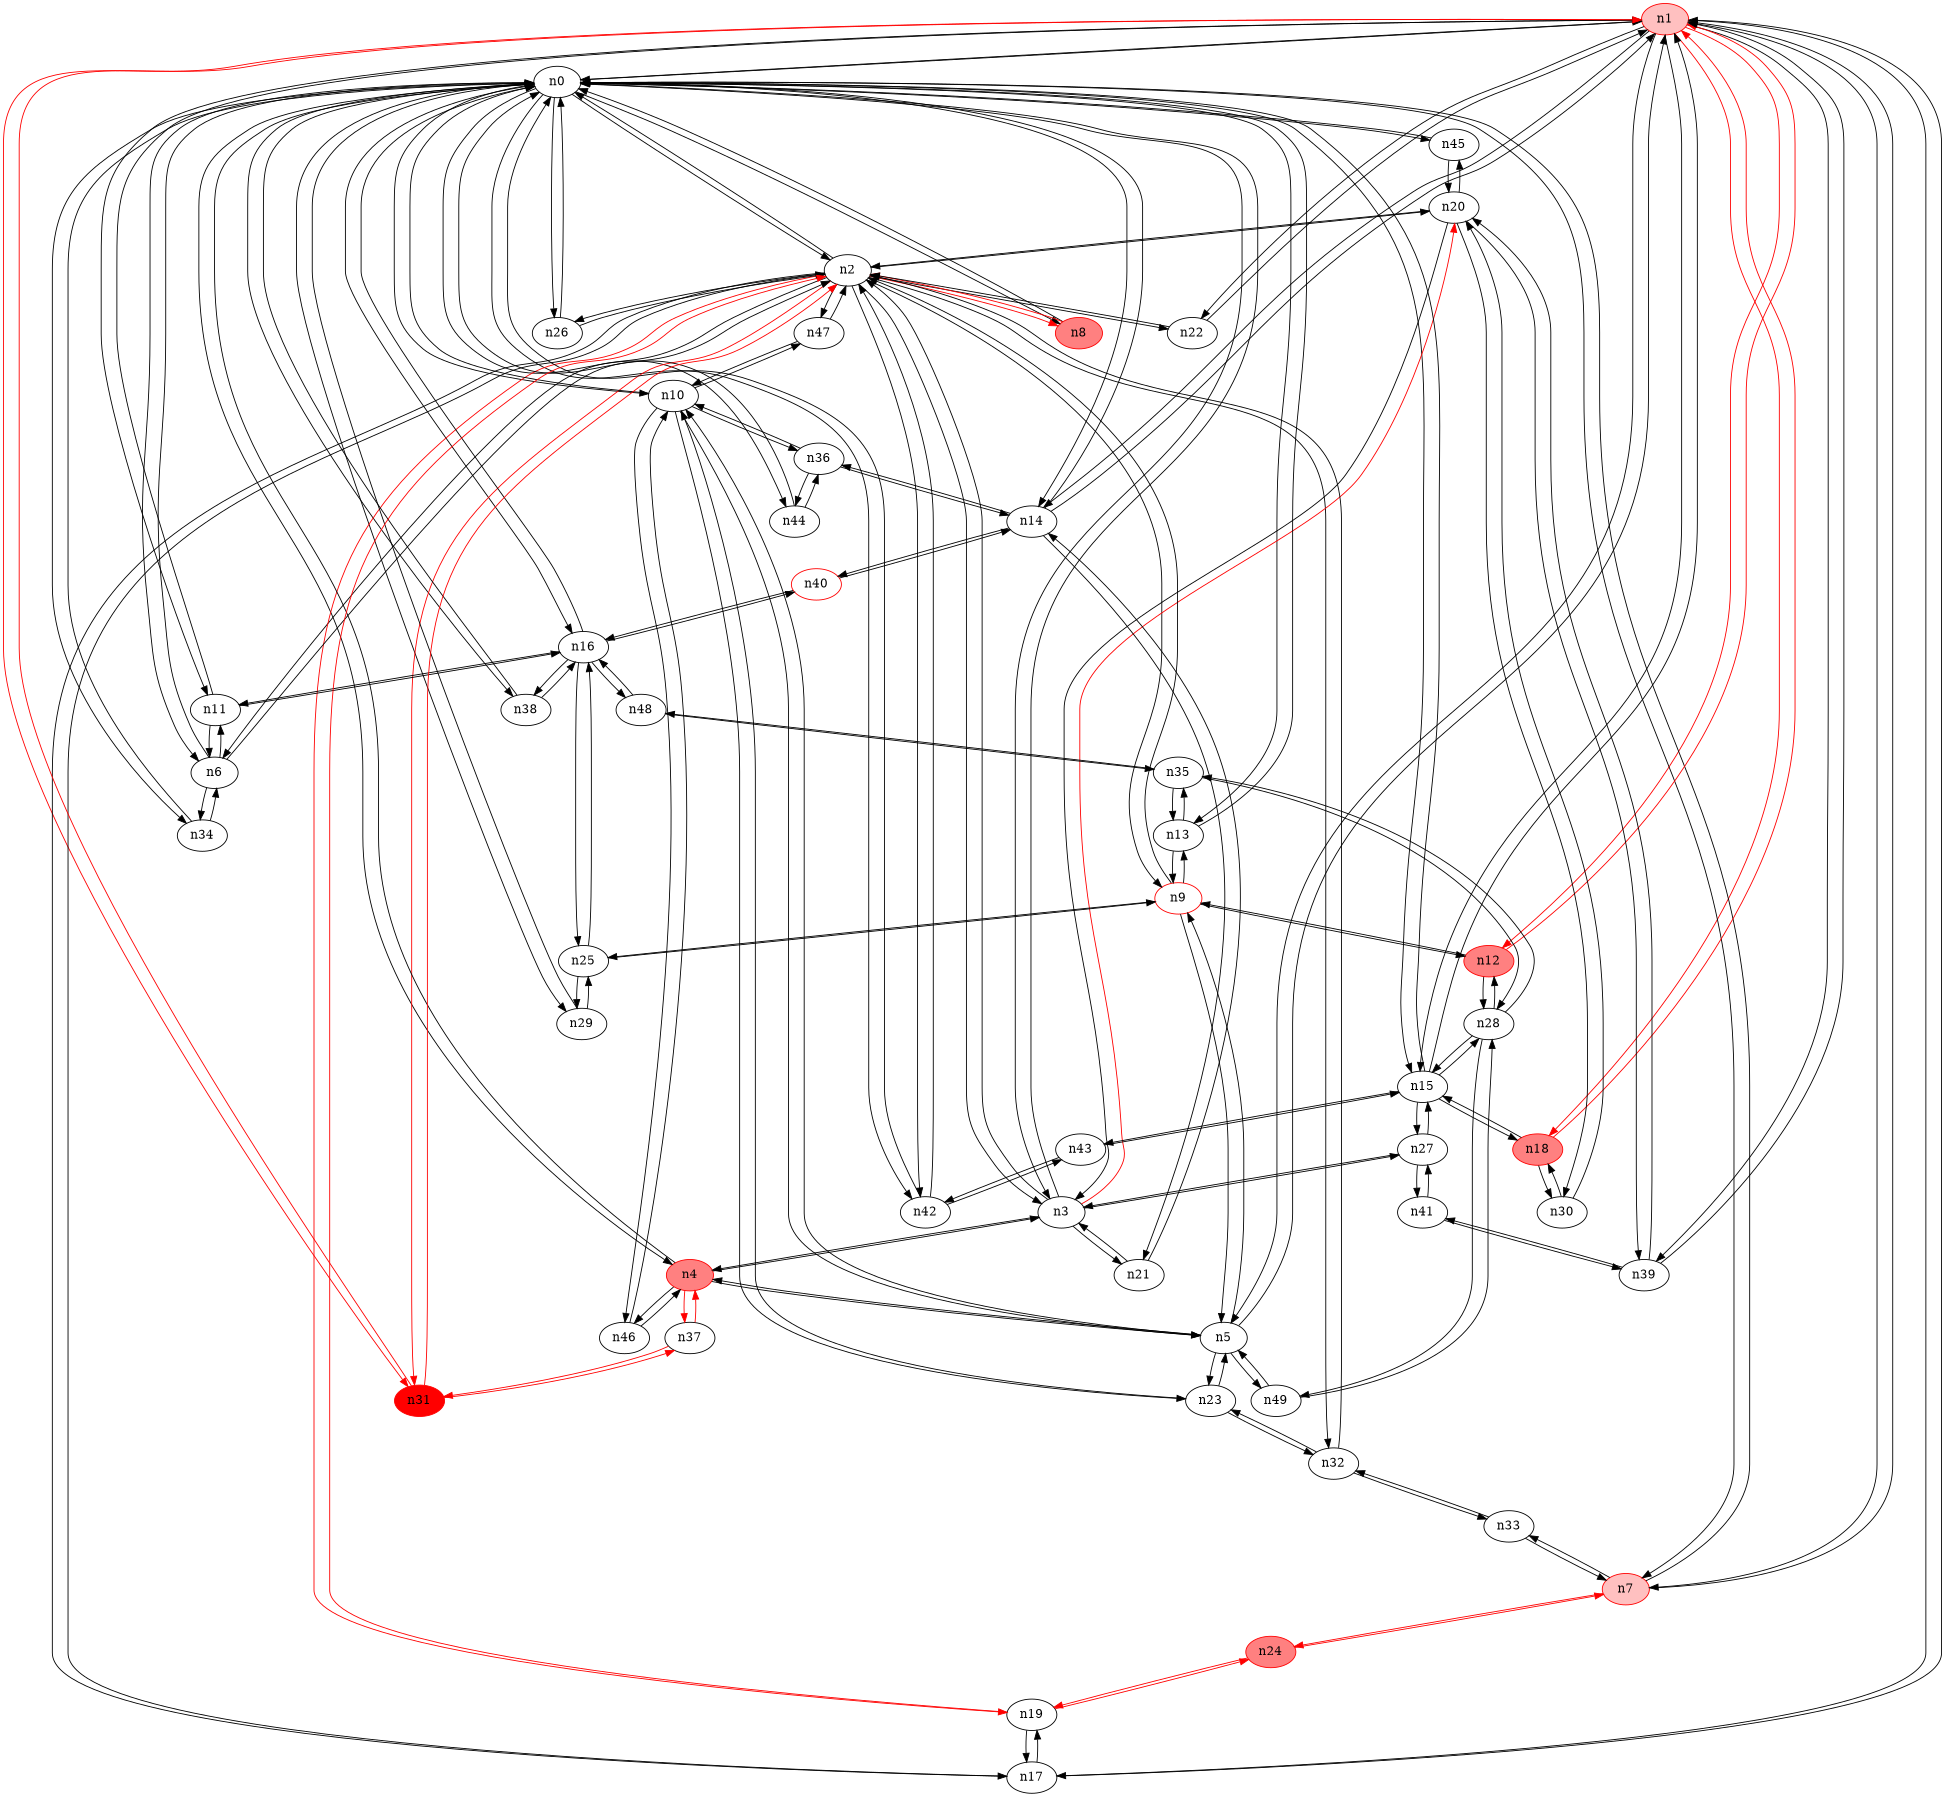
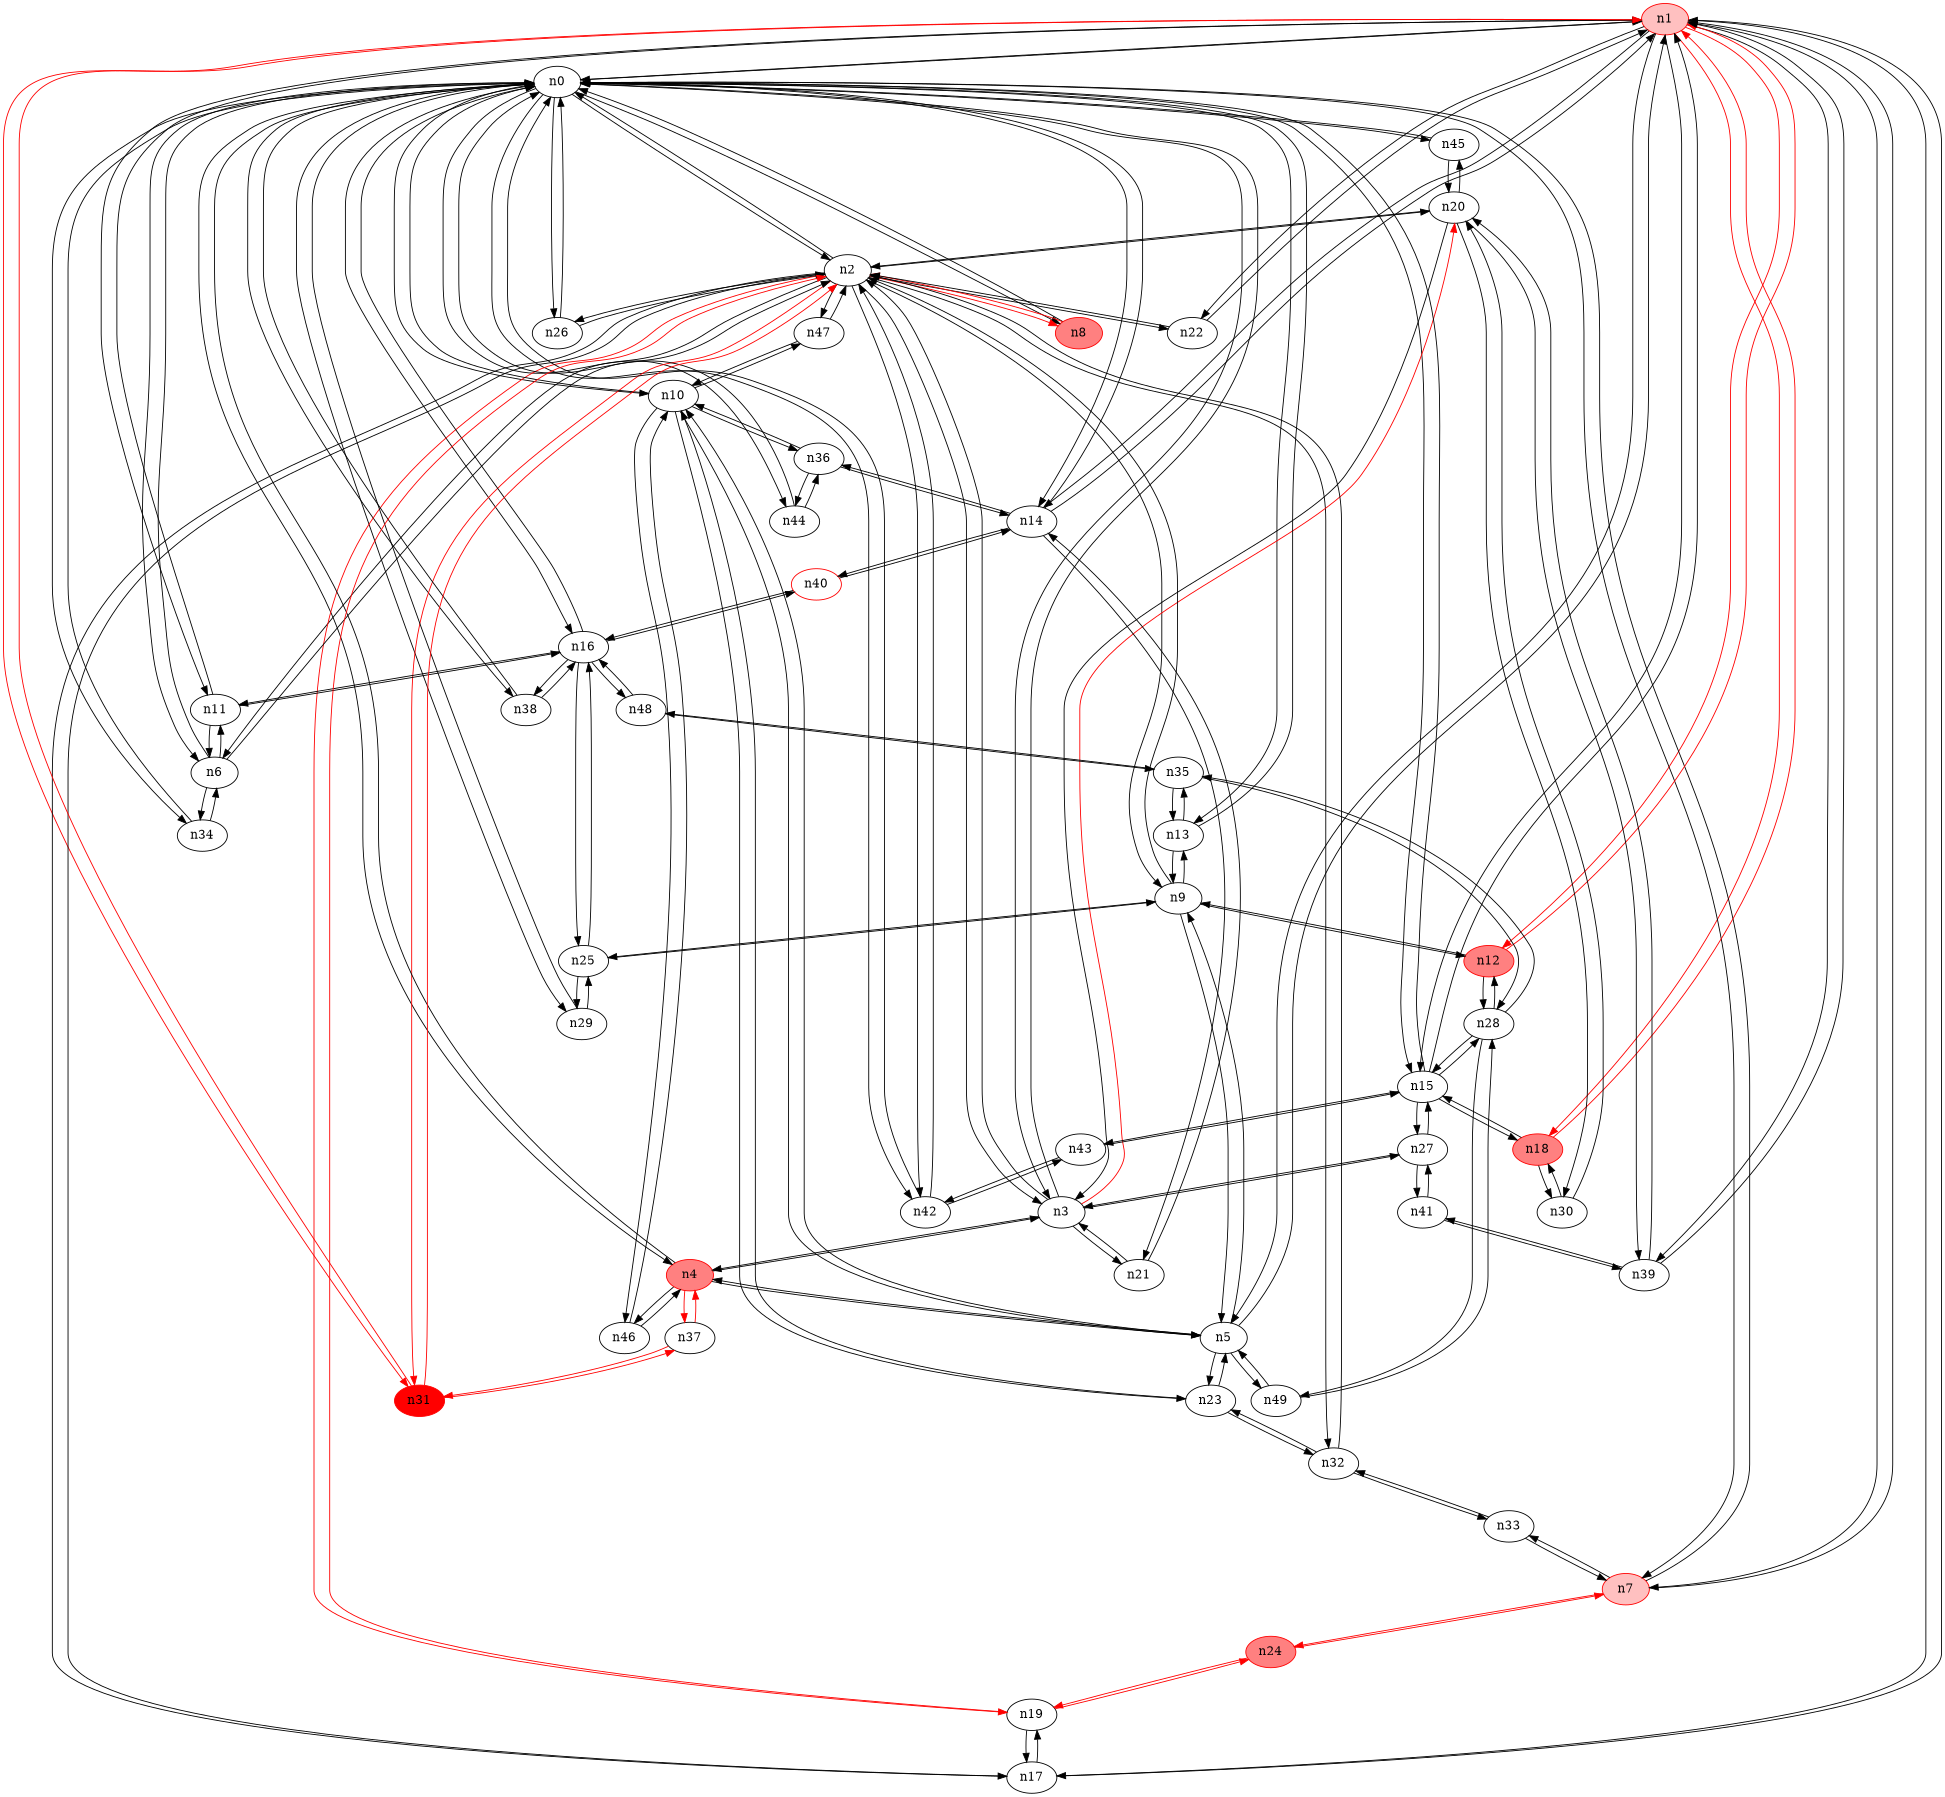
(1178, 898) -> (1178, 898)
